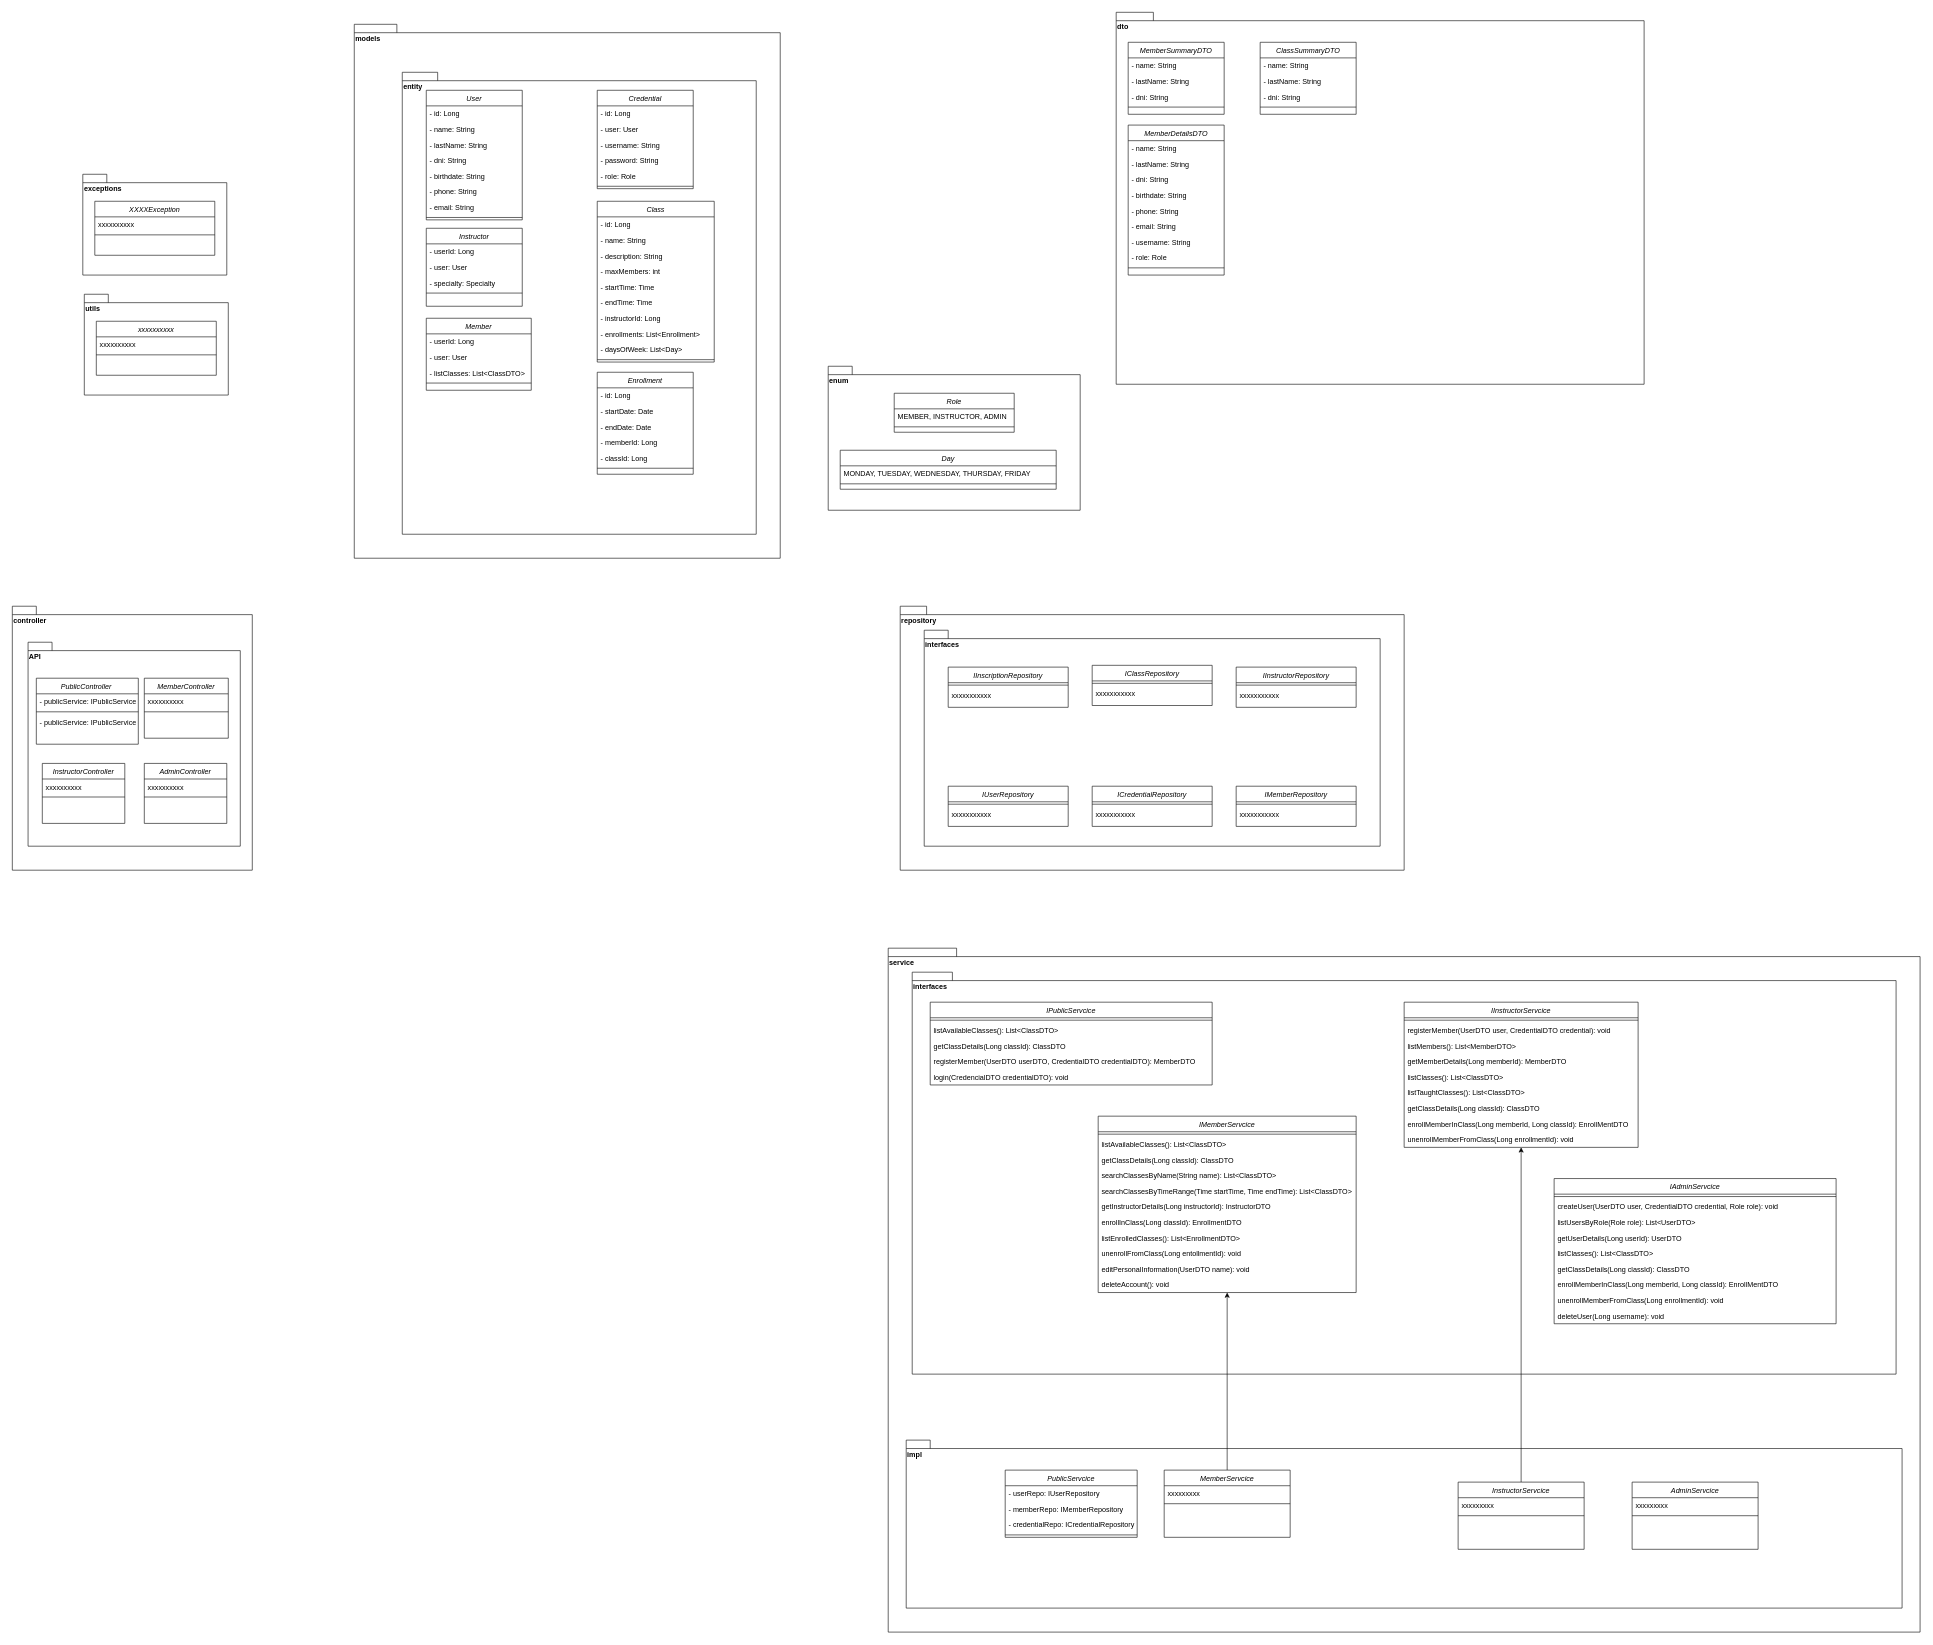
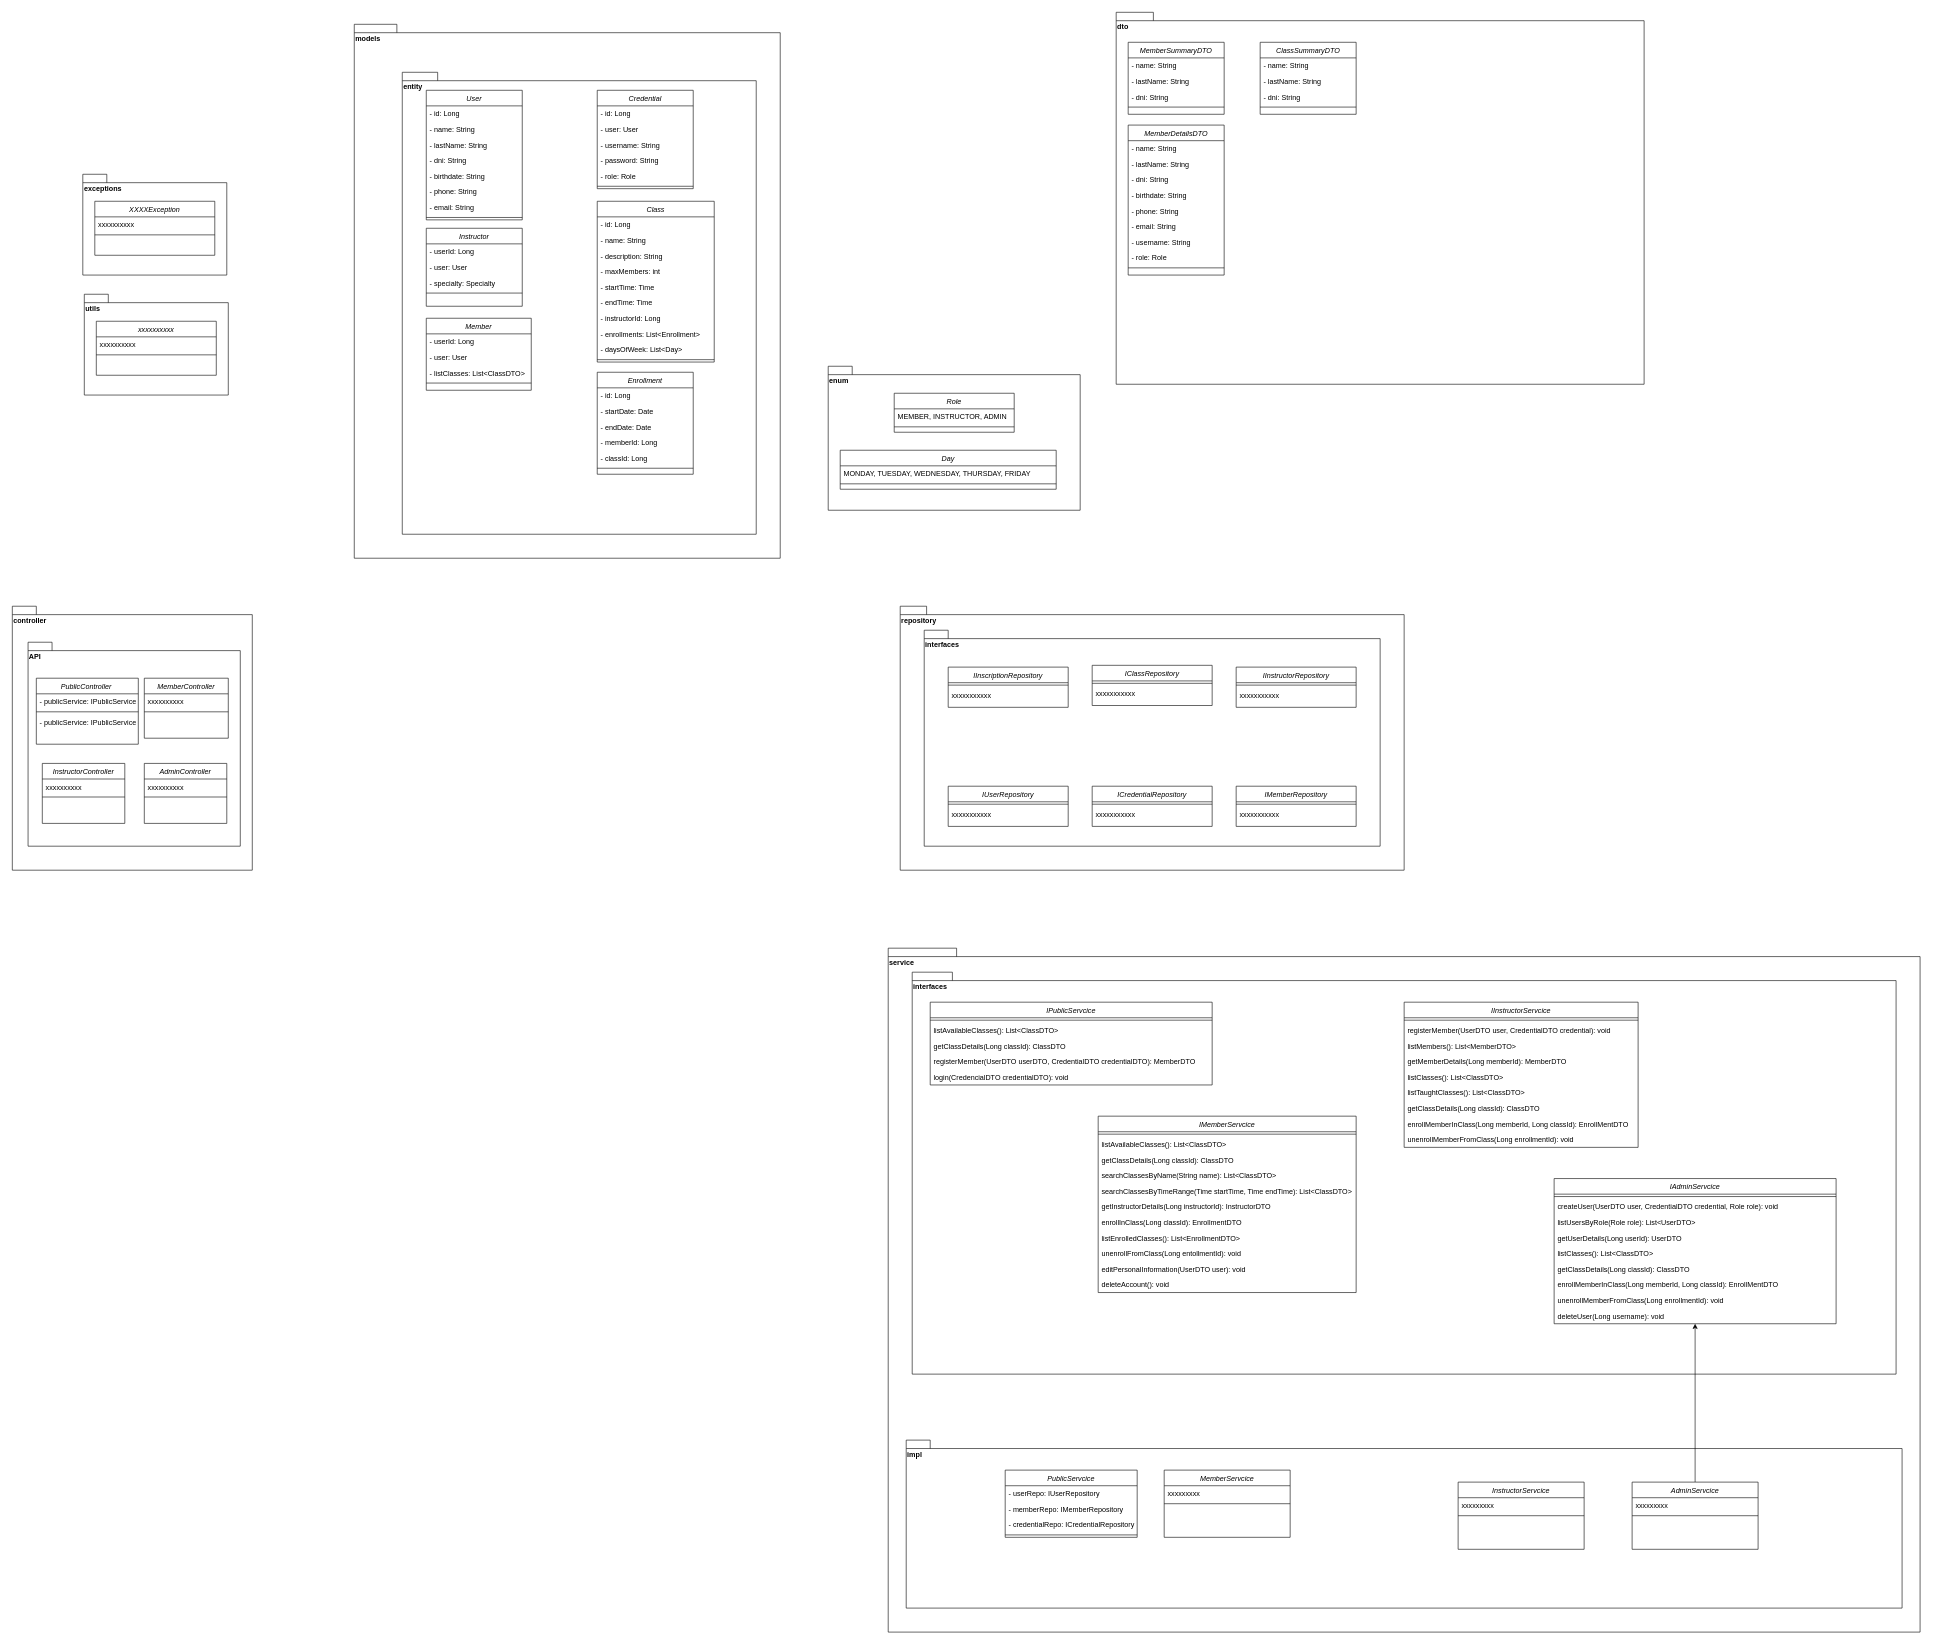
(1521, 1152) -> none
(1182, 1270) -> (1182, 1270)
(1227, 1298) -> none
none -> (1695, 1329)
